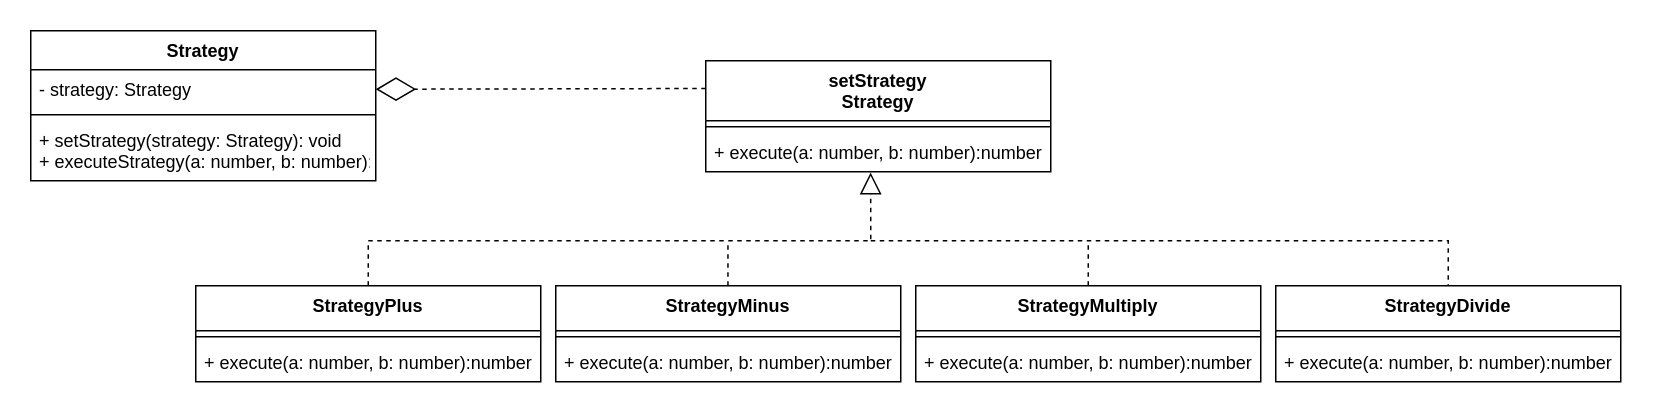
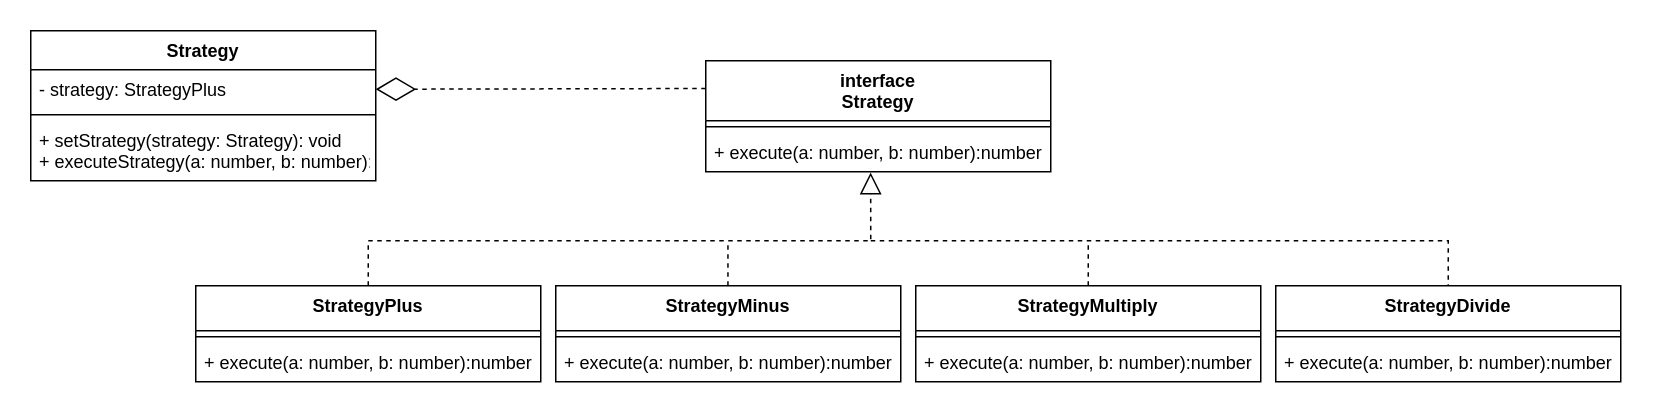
(878, 81) -> (878, 81)
(135, 90) -> (153, 90)
